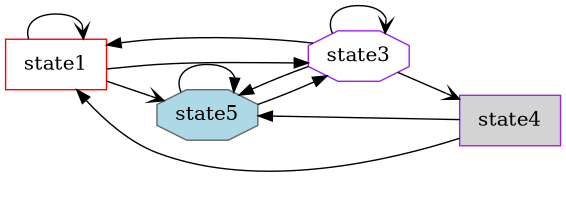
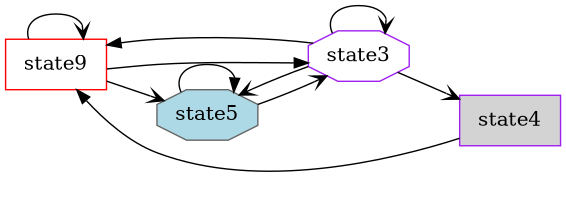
(56, 64) -> (56, 64)
(280, 77) -> (280, 77)
(286, 94) -> (286, 94)
(366, 118) -> none
